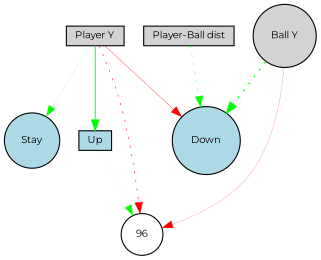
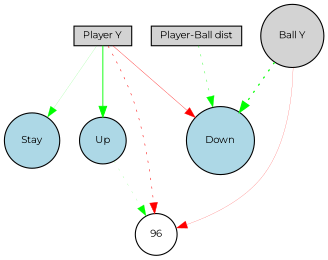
(95, 141) -> (103, 141)
